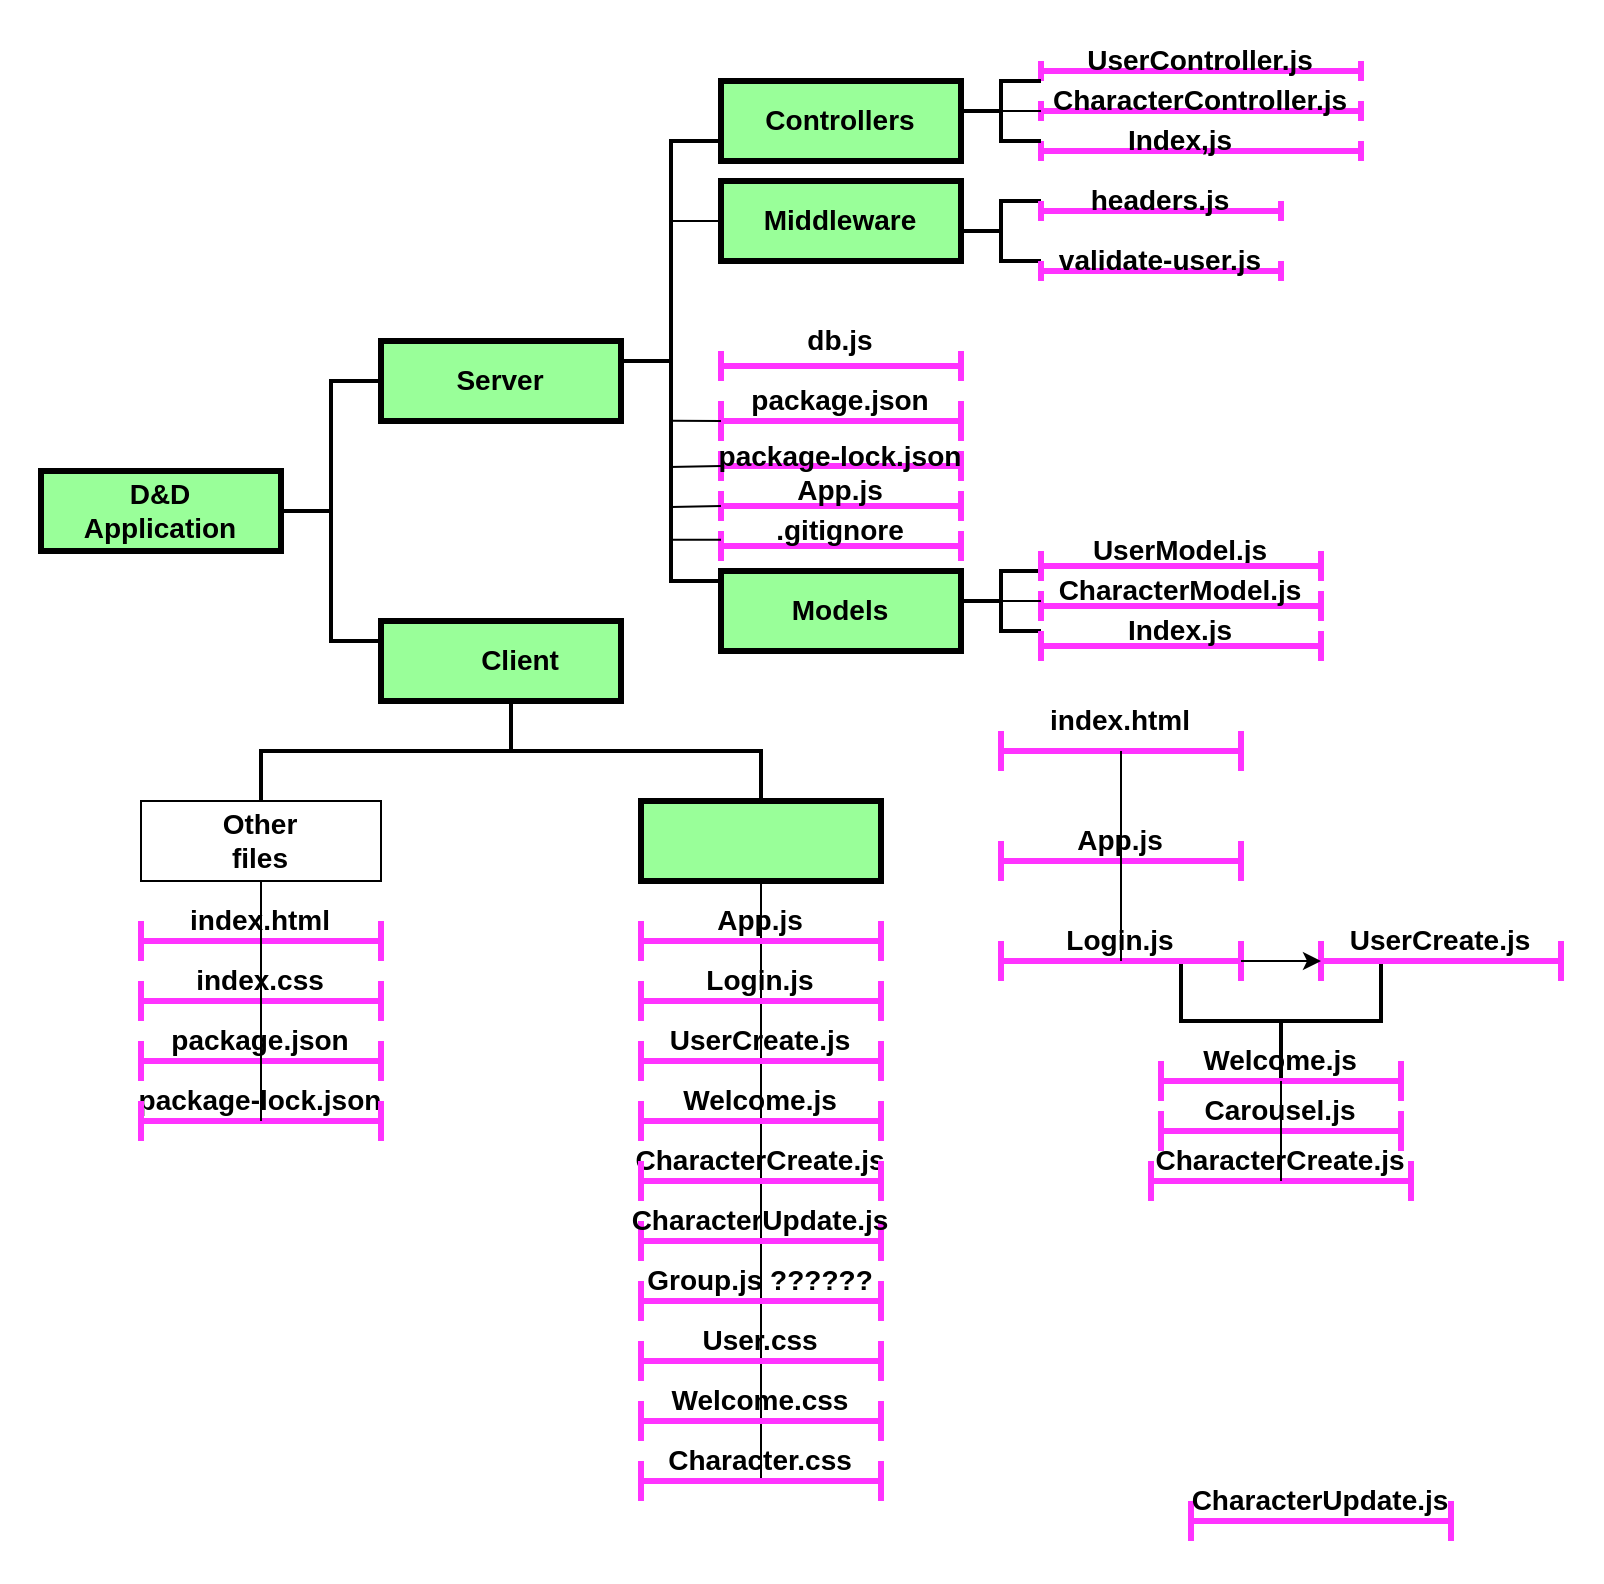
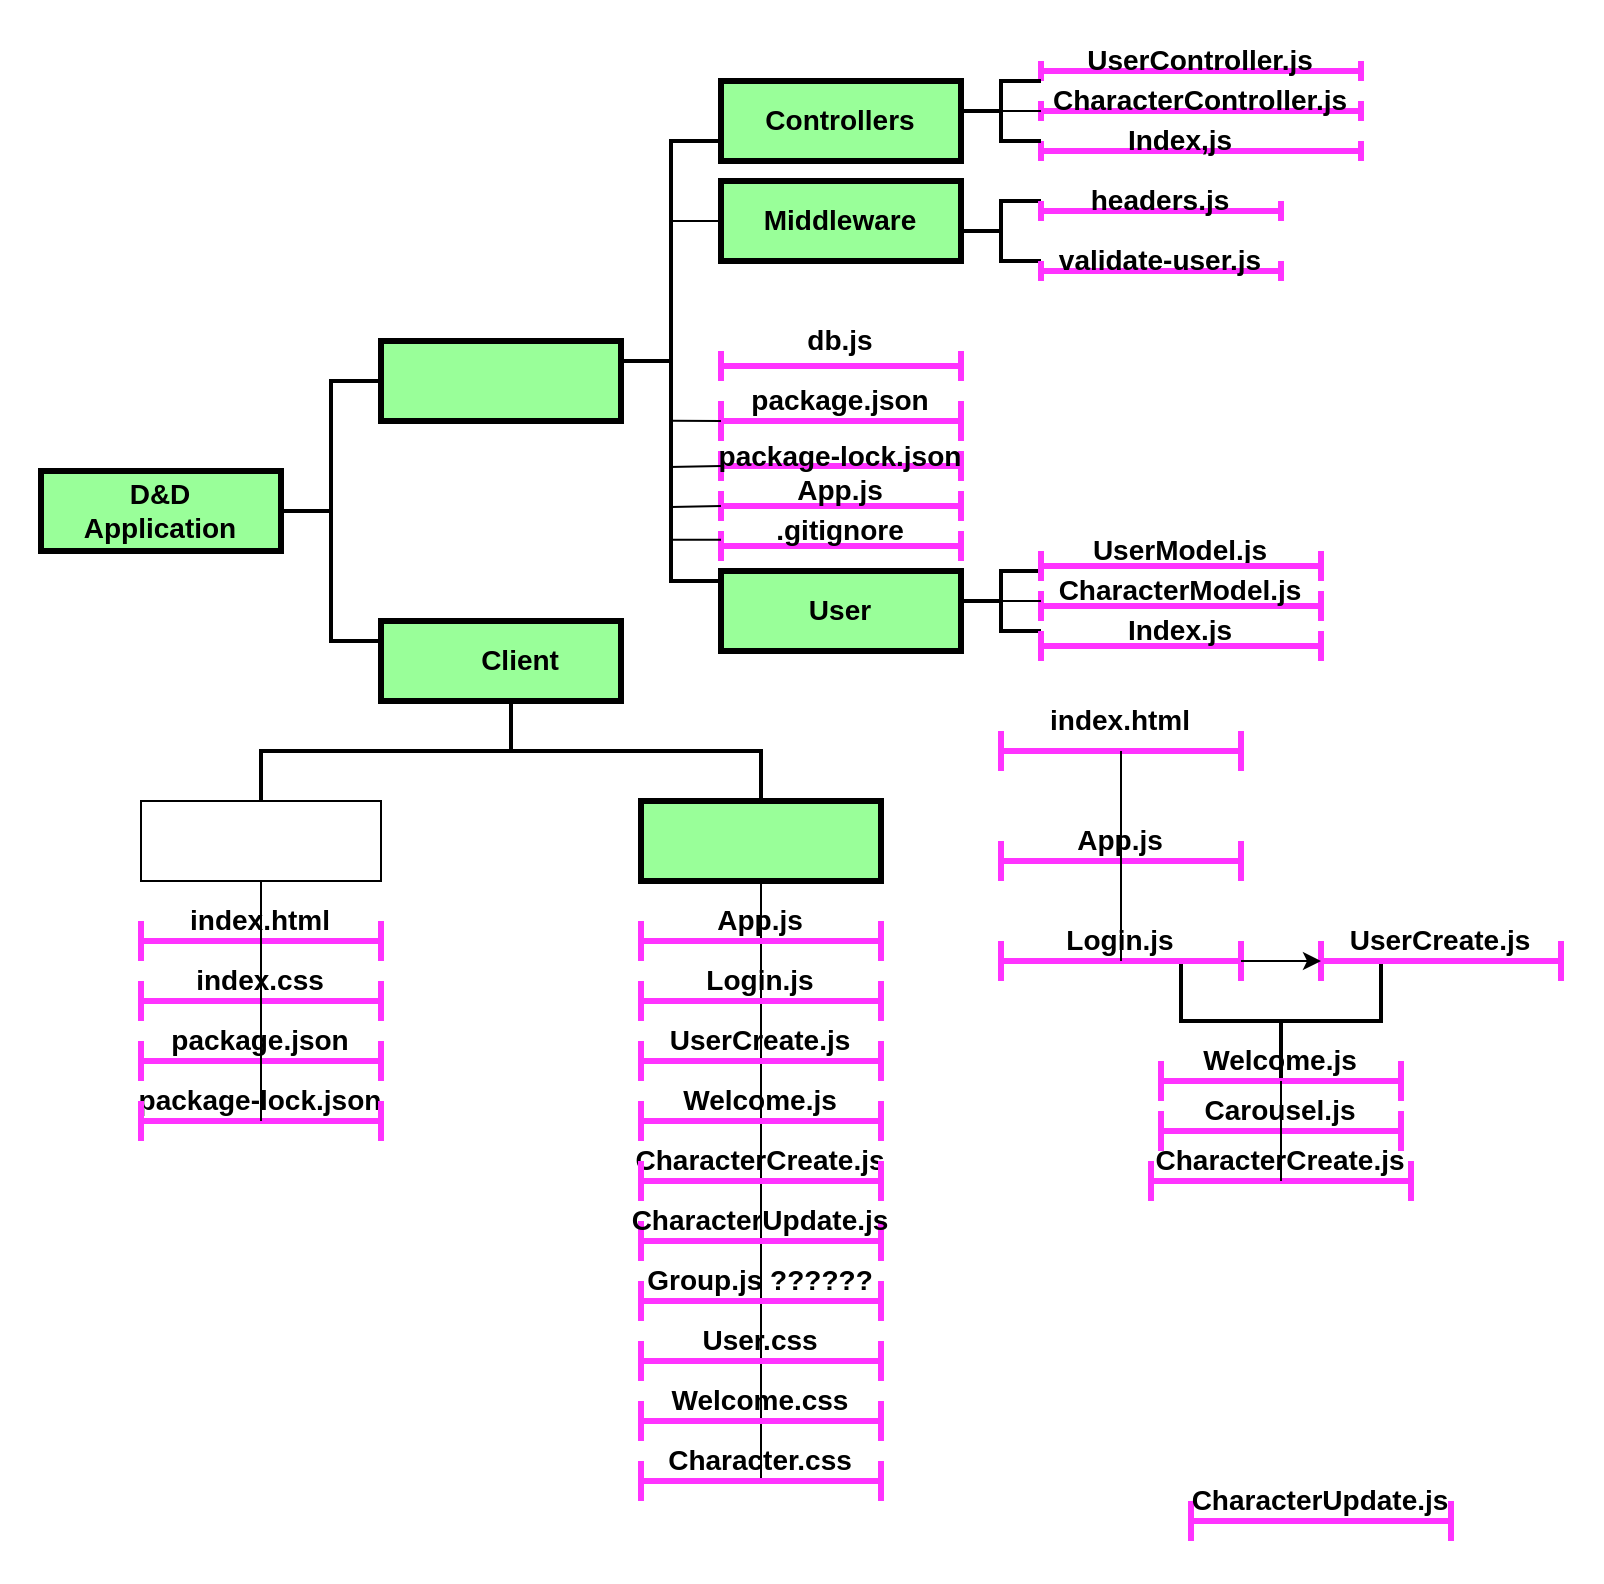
(501, 381) -> none
(841, 611) -> (841, 611)
(261, 841) -> none
